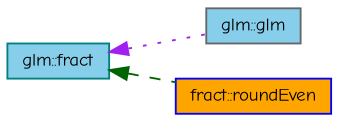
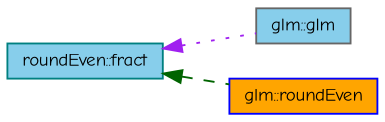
(58, 61) -> (85, 61)
(253, 96) -> (303, 96)
